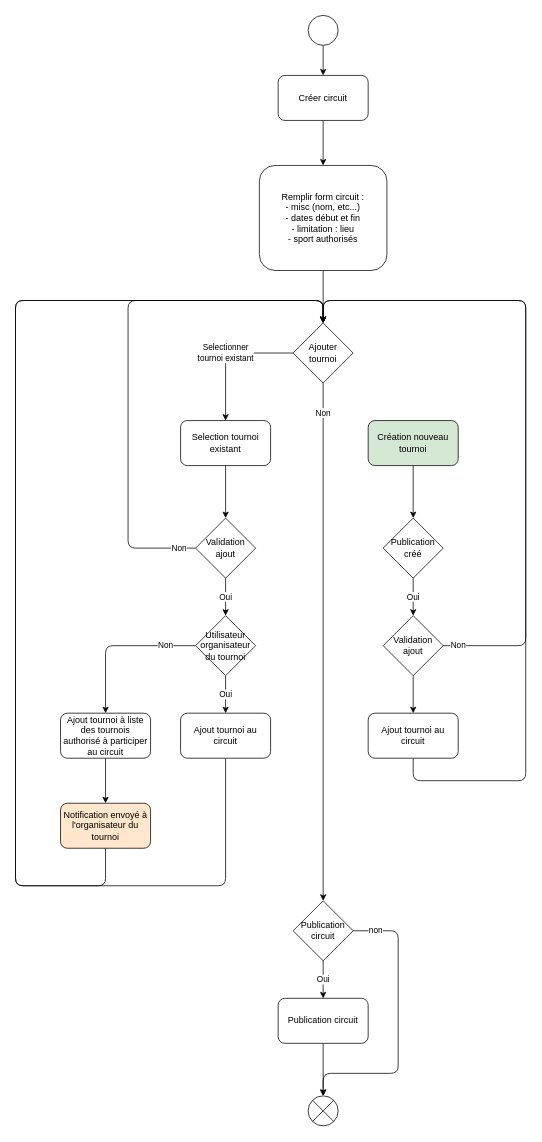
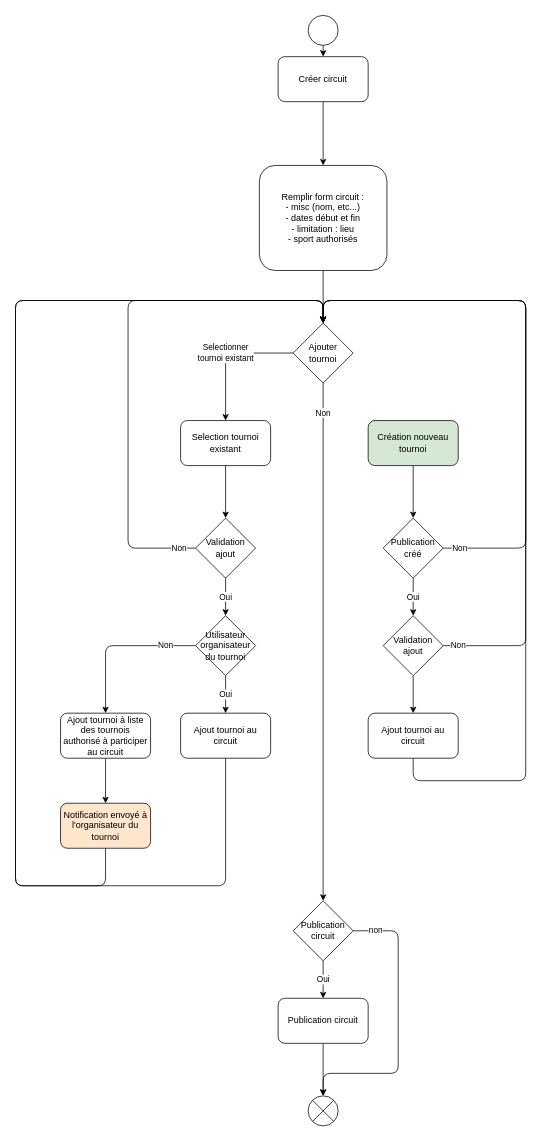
(323, 98) -> (323, 79)
none -> (482, 548)
